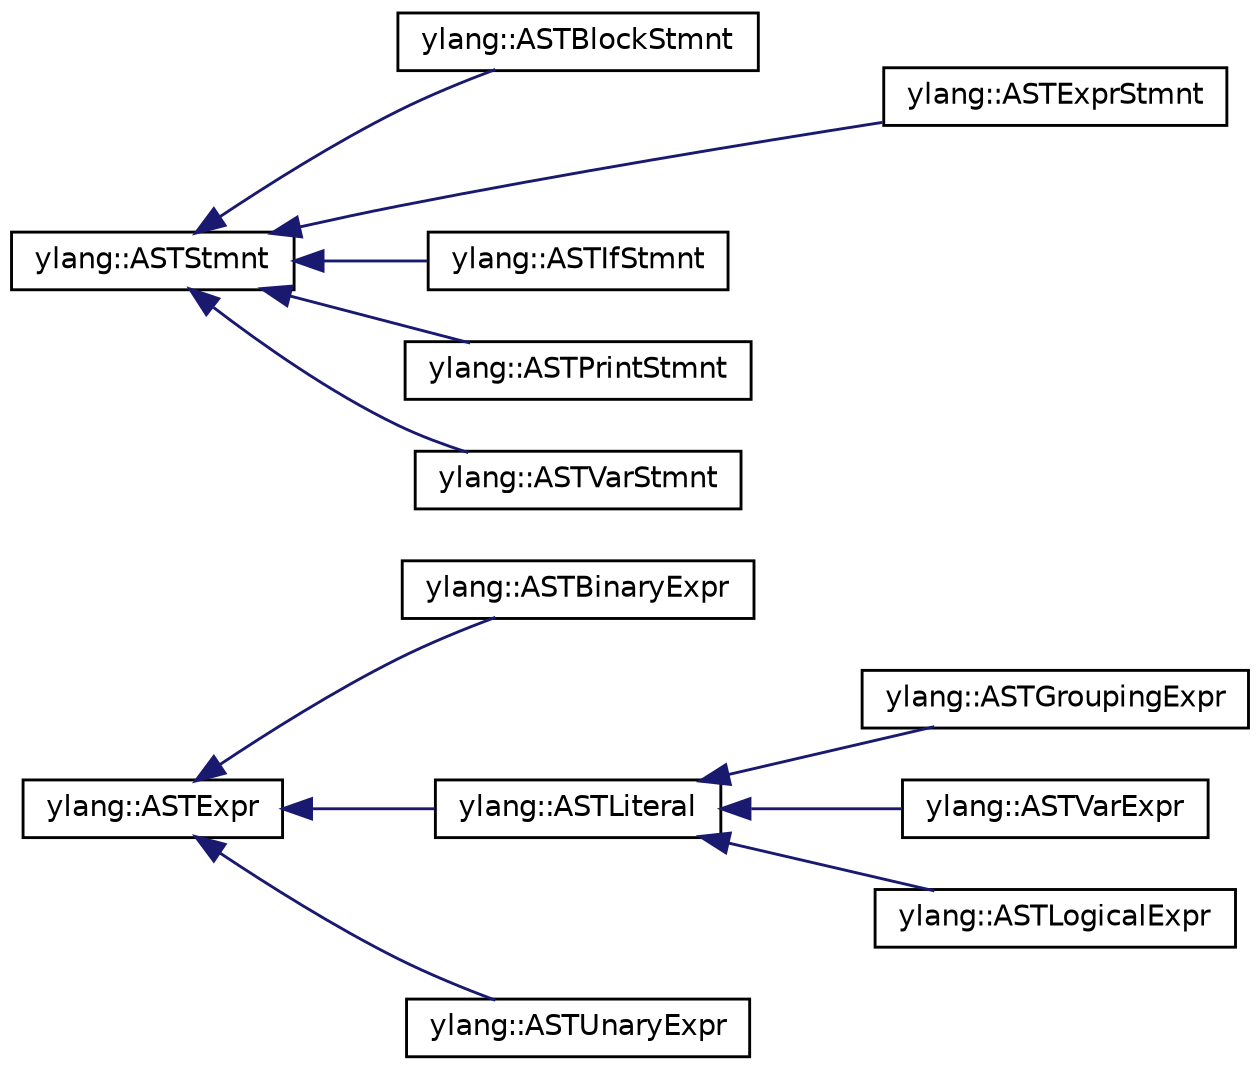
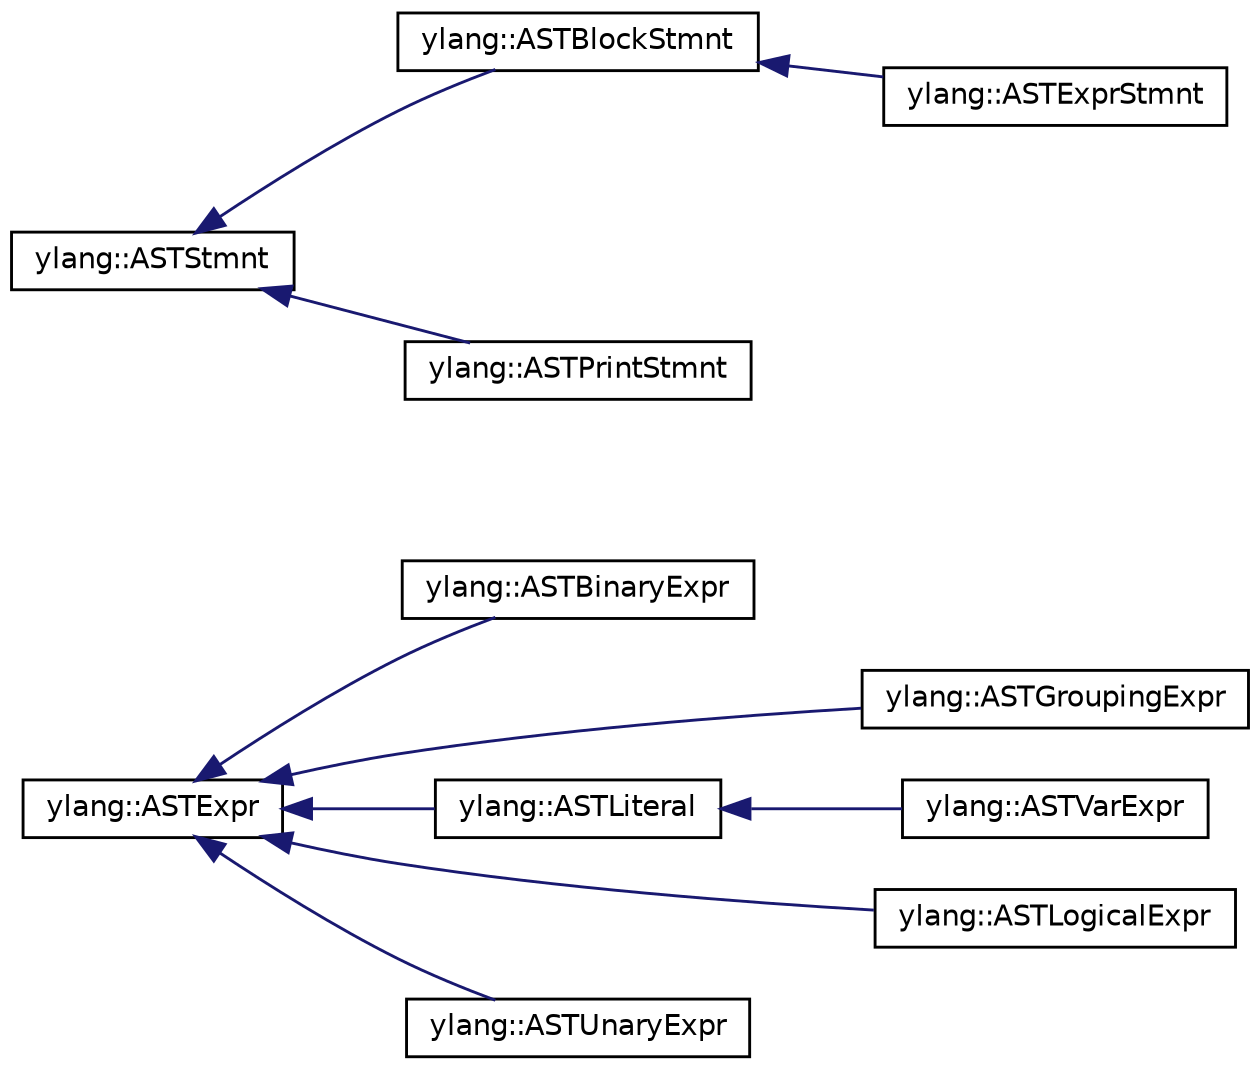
(591, 171) -> (836, 71)
(578, 261) -> none
(578, 480) -> none
(831, 751) -> (575, 731)
(831, 867) -> (581, 887)
